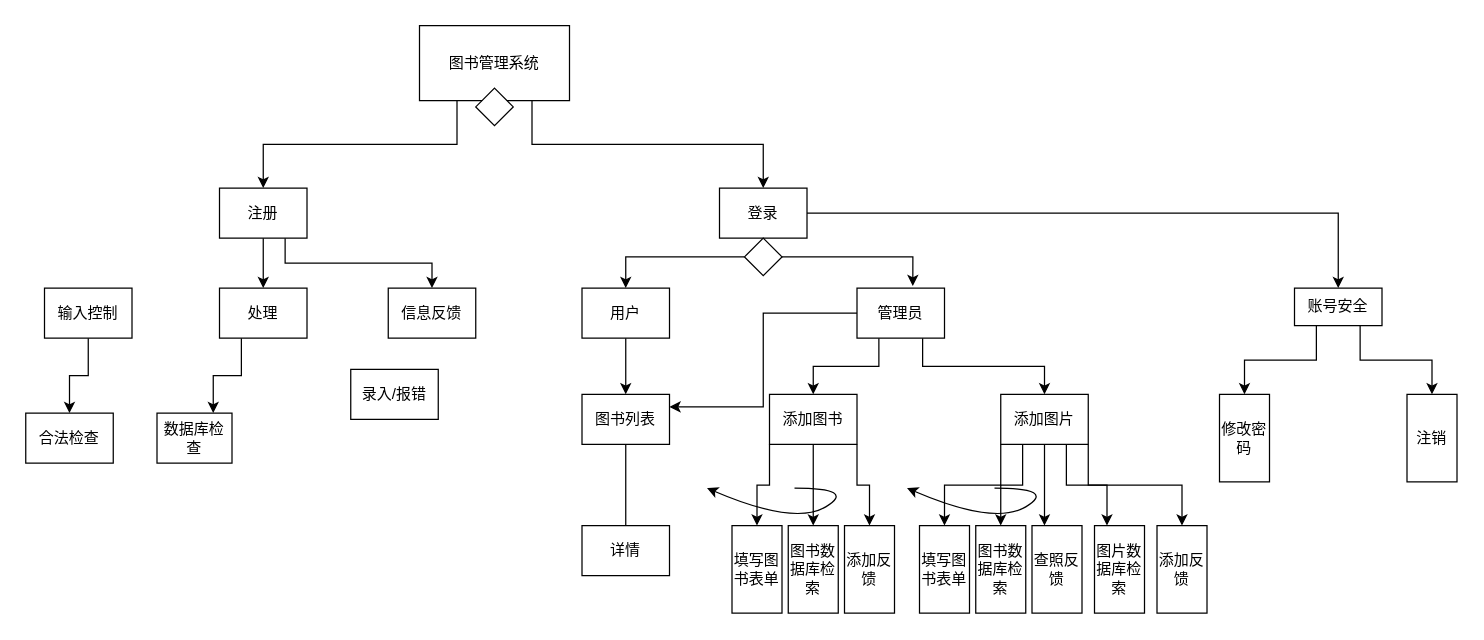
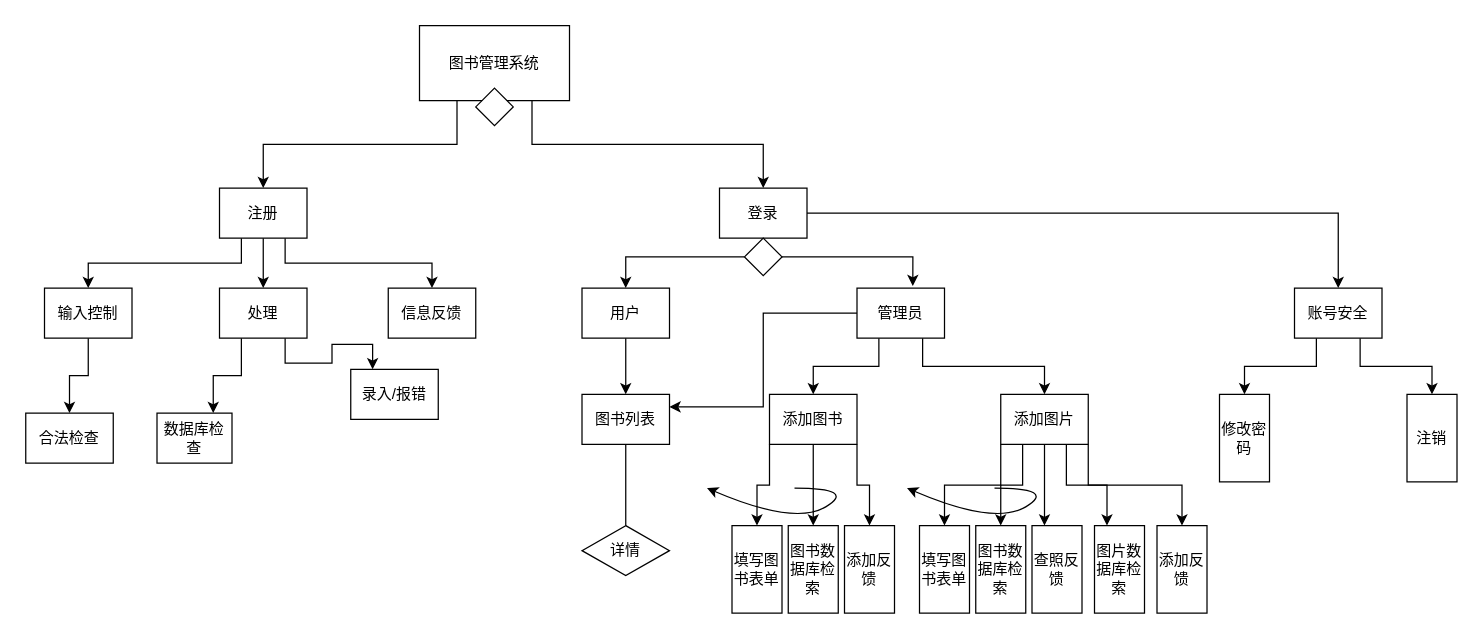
none -> (169, 263)
(1338, 307) -> (1338, 313)
none -> (332, 361)
(626, 551) -> (626, 551)
